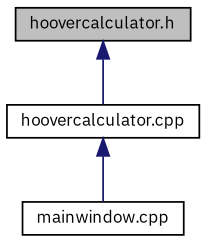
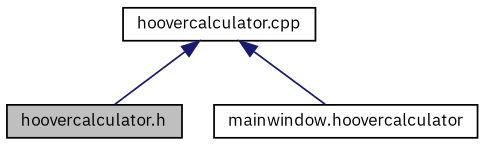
(103, 82) -> (150, 78)
(103, 218) -> (346, 121)
